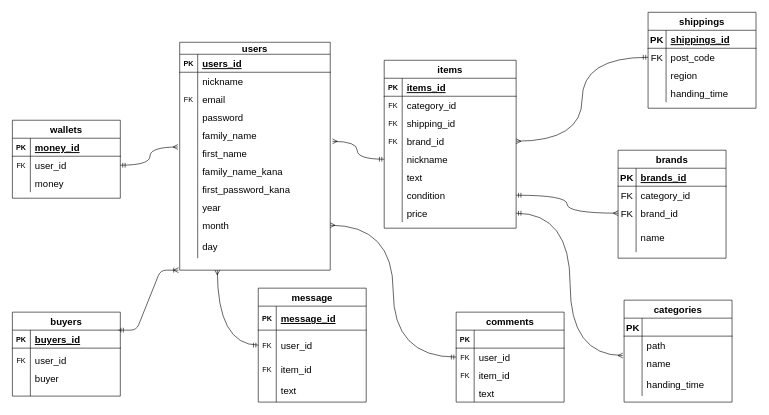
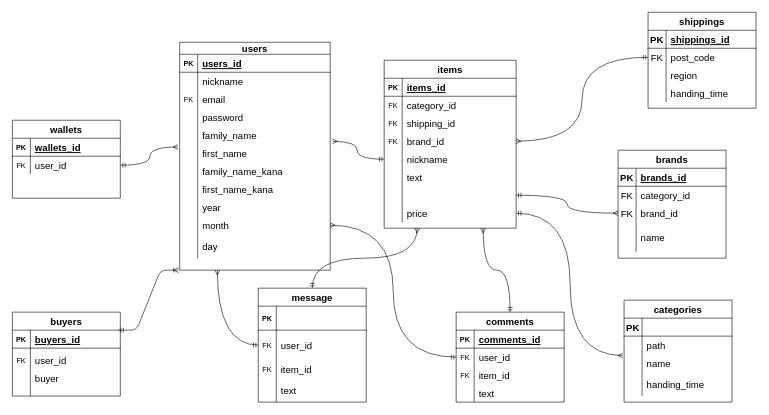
(55, 148) -> (58, 148)
(75, 183) -> none
(252, 190) -> (241, 190)
(459, 195) -> none
none -> (364, 258)
none -> (498, 271)
(321, 318) -> none
none -> (519, 339)
